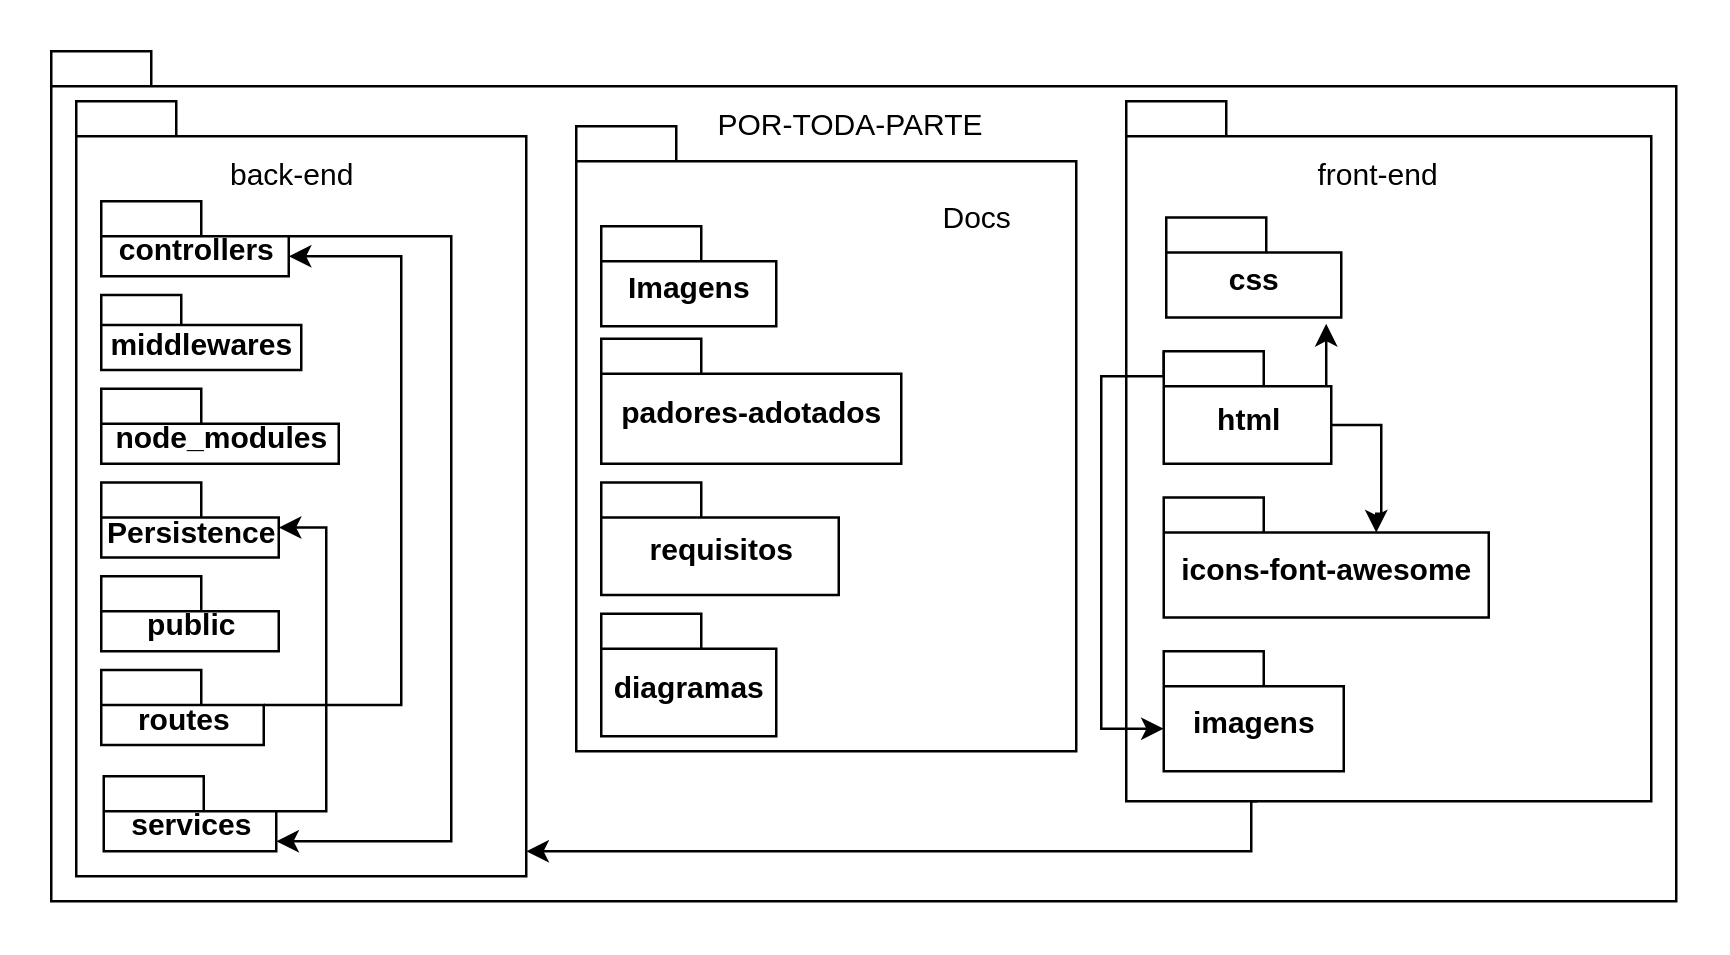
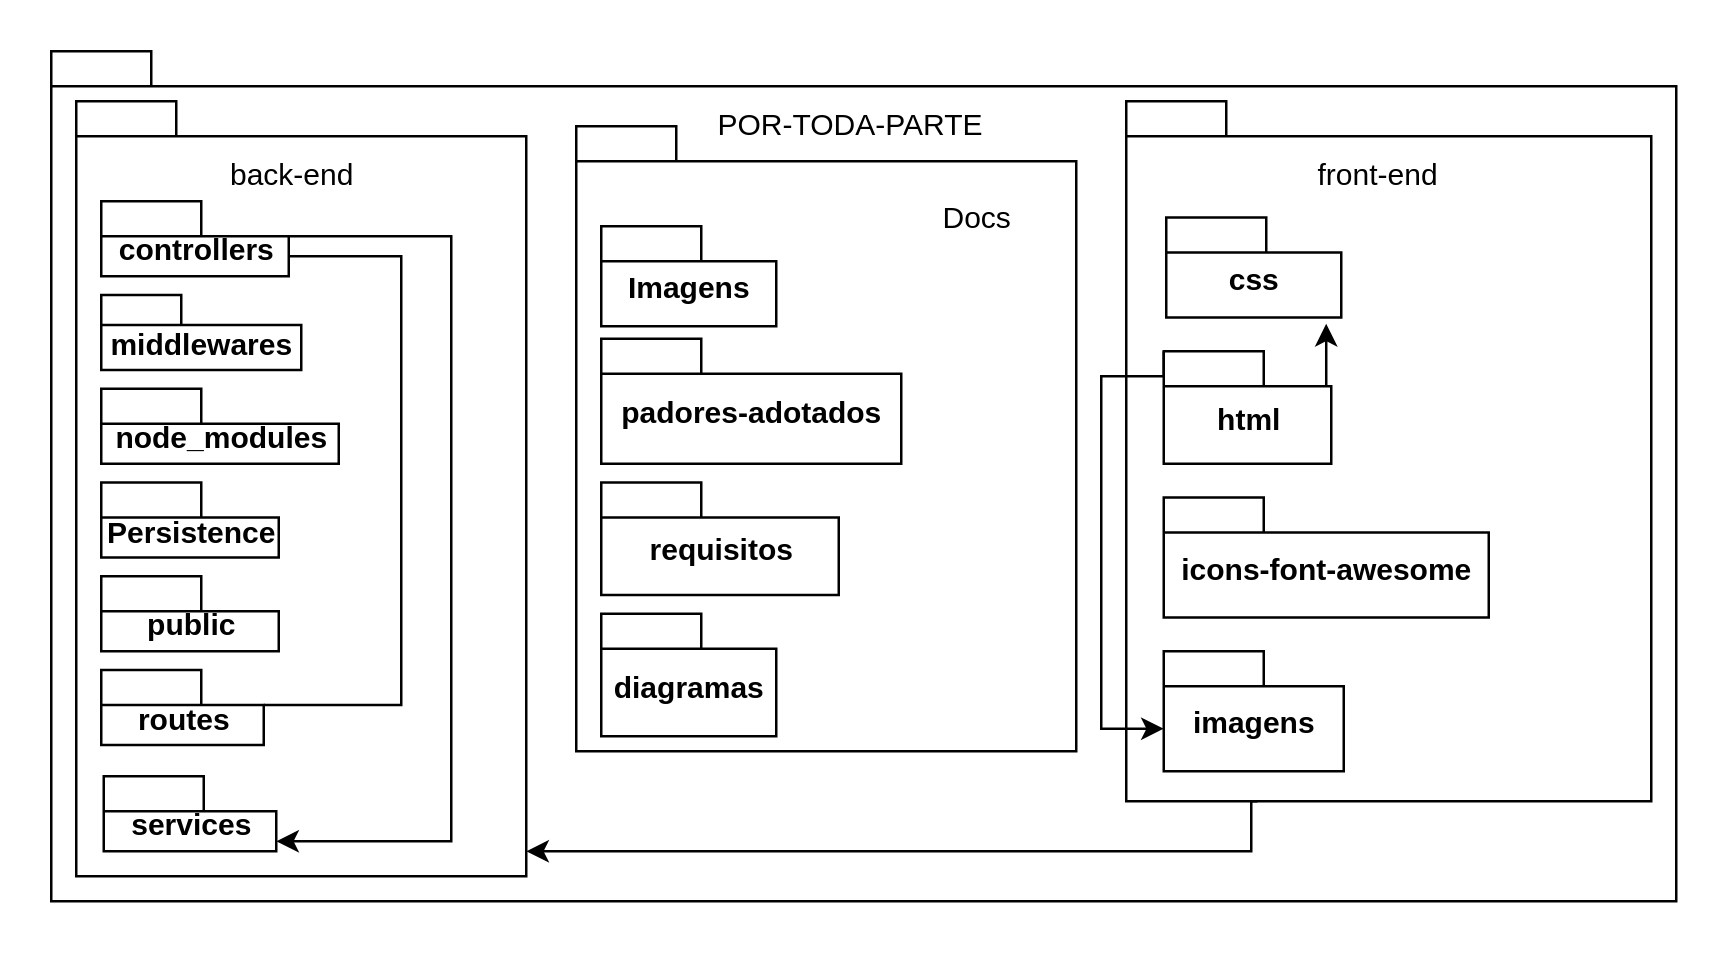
(307, 256) -> (299, 256)
(1381, 447) -> none
(326, 599) -> none
